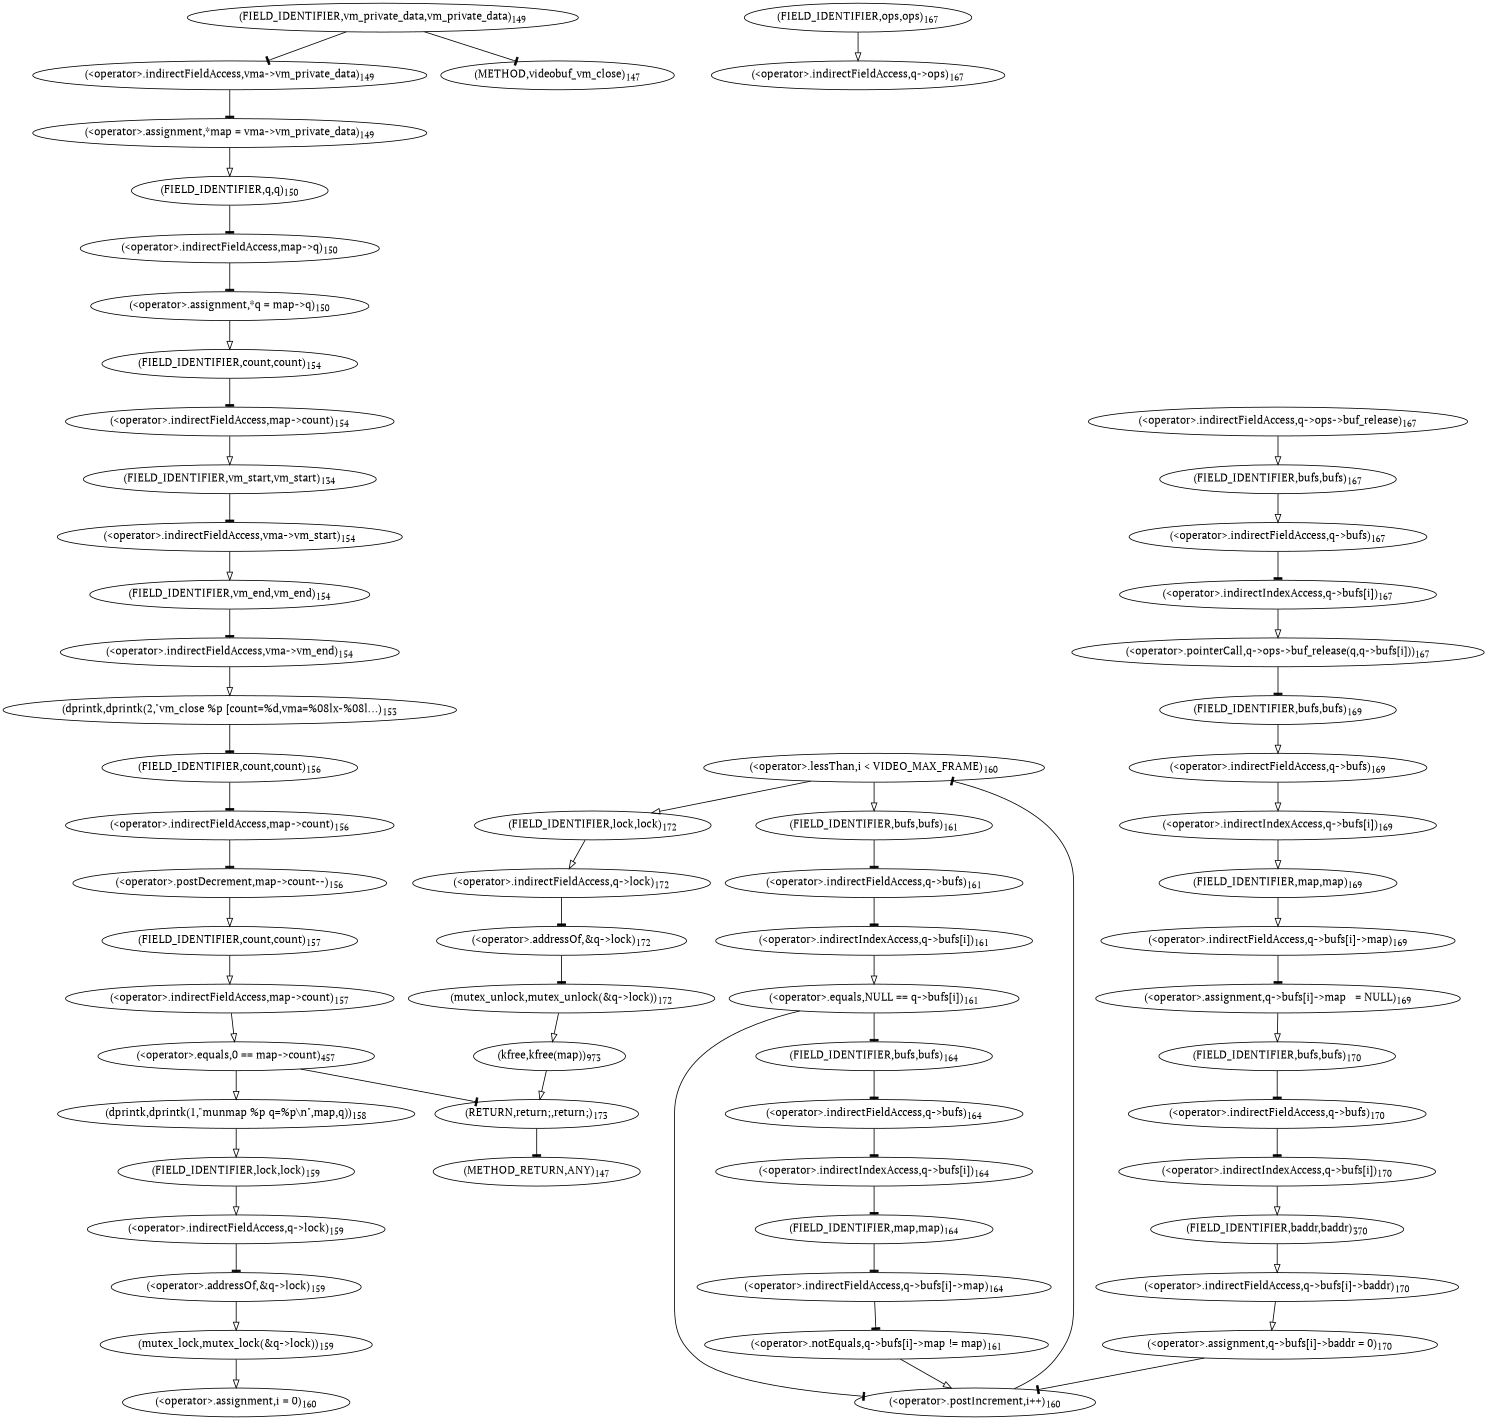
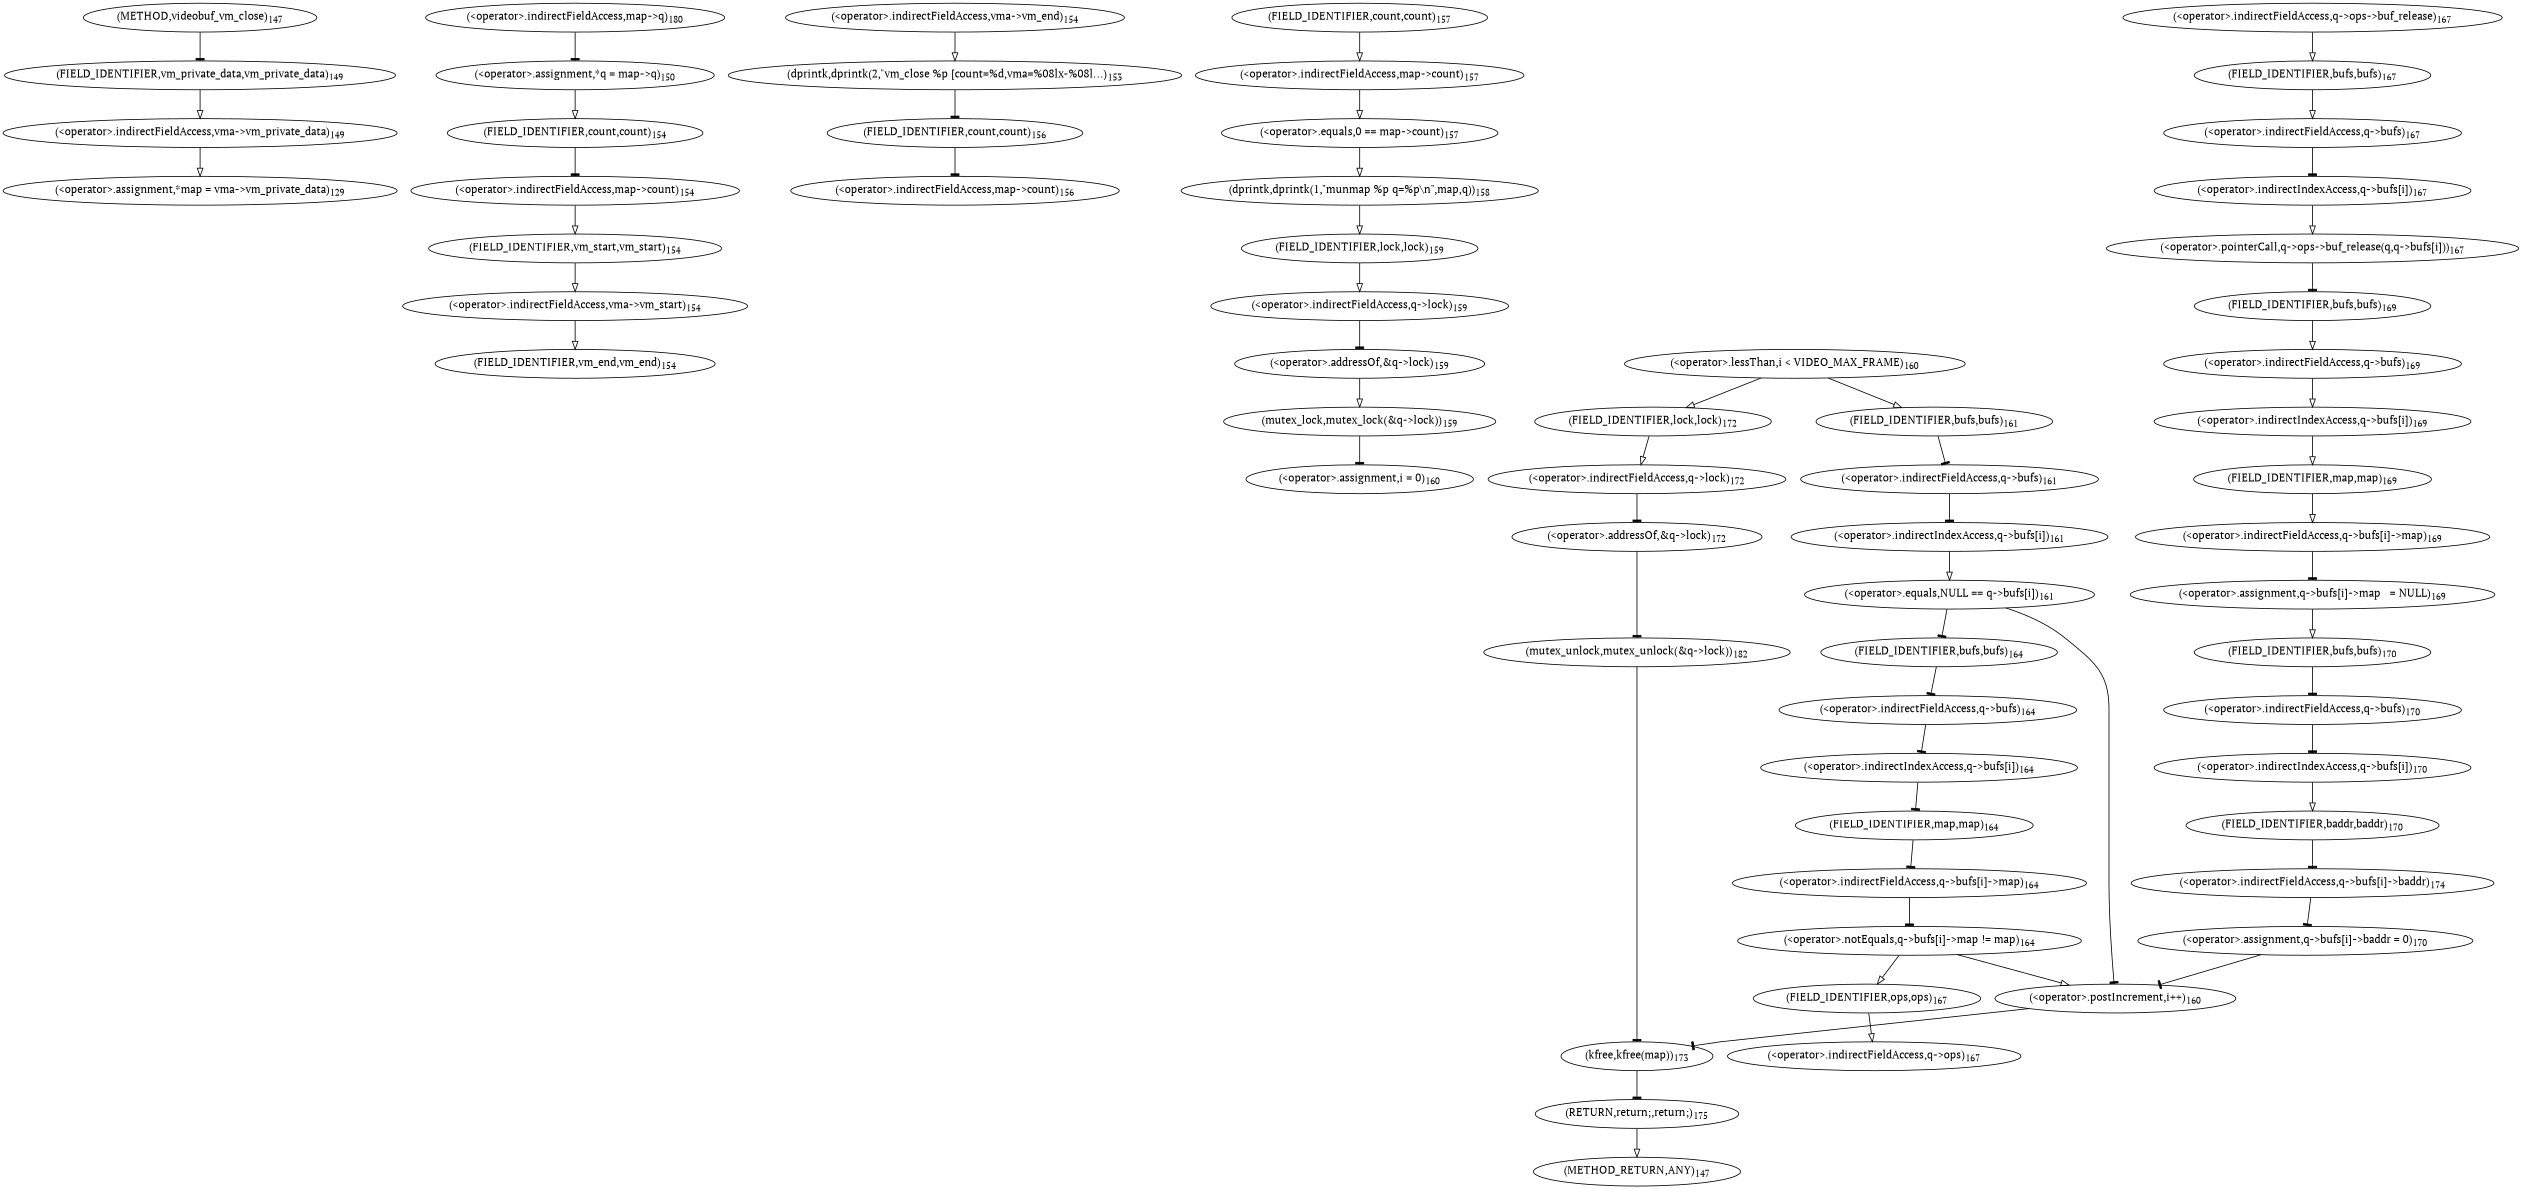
(308, 46) -> (200, 100)
(469, 46) -> (200, 45)
(230, 102) -> (200, 158)
(367, 132) -> (338, 190)
(230, 191) -> none
(331, 247) -> (676, 16)
(328, 478) -> (674, 247)
(230, 506) -> (575, 273)
(230, 622) -> none
(230, 883) -> none
none -> (1891, 967)
(665, 997) -> (1741, 651)
(556, 1023) -> (1637, 852)
(328, 1055) -> (1452, 132)
(594, 1055) -> (1681, 1055)
(1074, 1065) -> (1862, 1026)
(544, 1081) -> (1637, 1083)
(387, 1085) -> none
(601, 1113) -> (1701, 1113)
(537, 1141) -> (1637, 1139)
(1361, 1228) -> (2396, 824)
(1277, 1254) -> (2313, 852)
(1403, 1286) -> (2438, 882)
(1274, 1312) -> (2309, 910)
(995, 1344) -> (2028, 940)
(236, 1370) -> (1360, 448)
